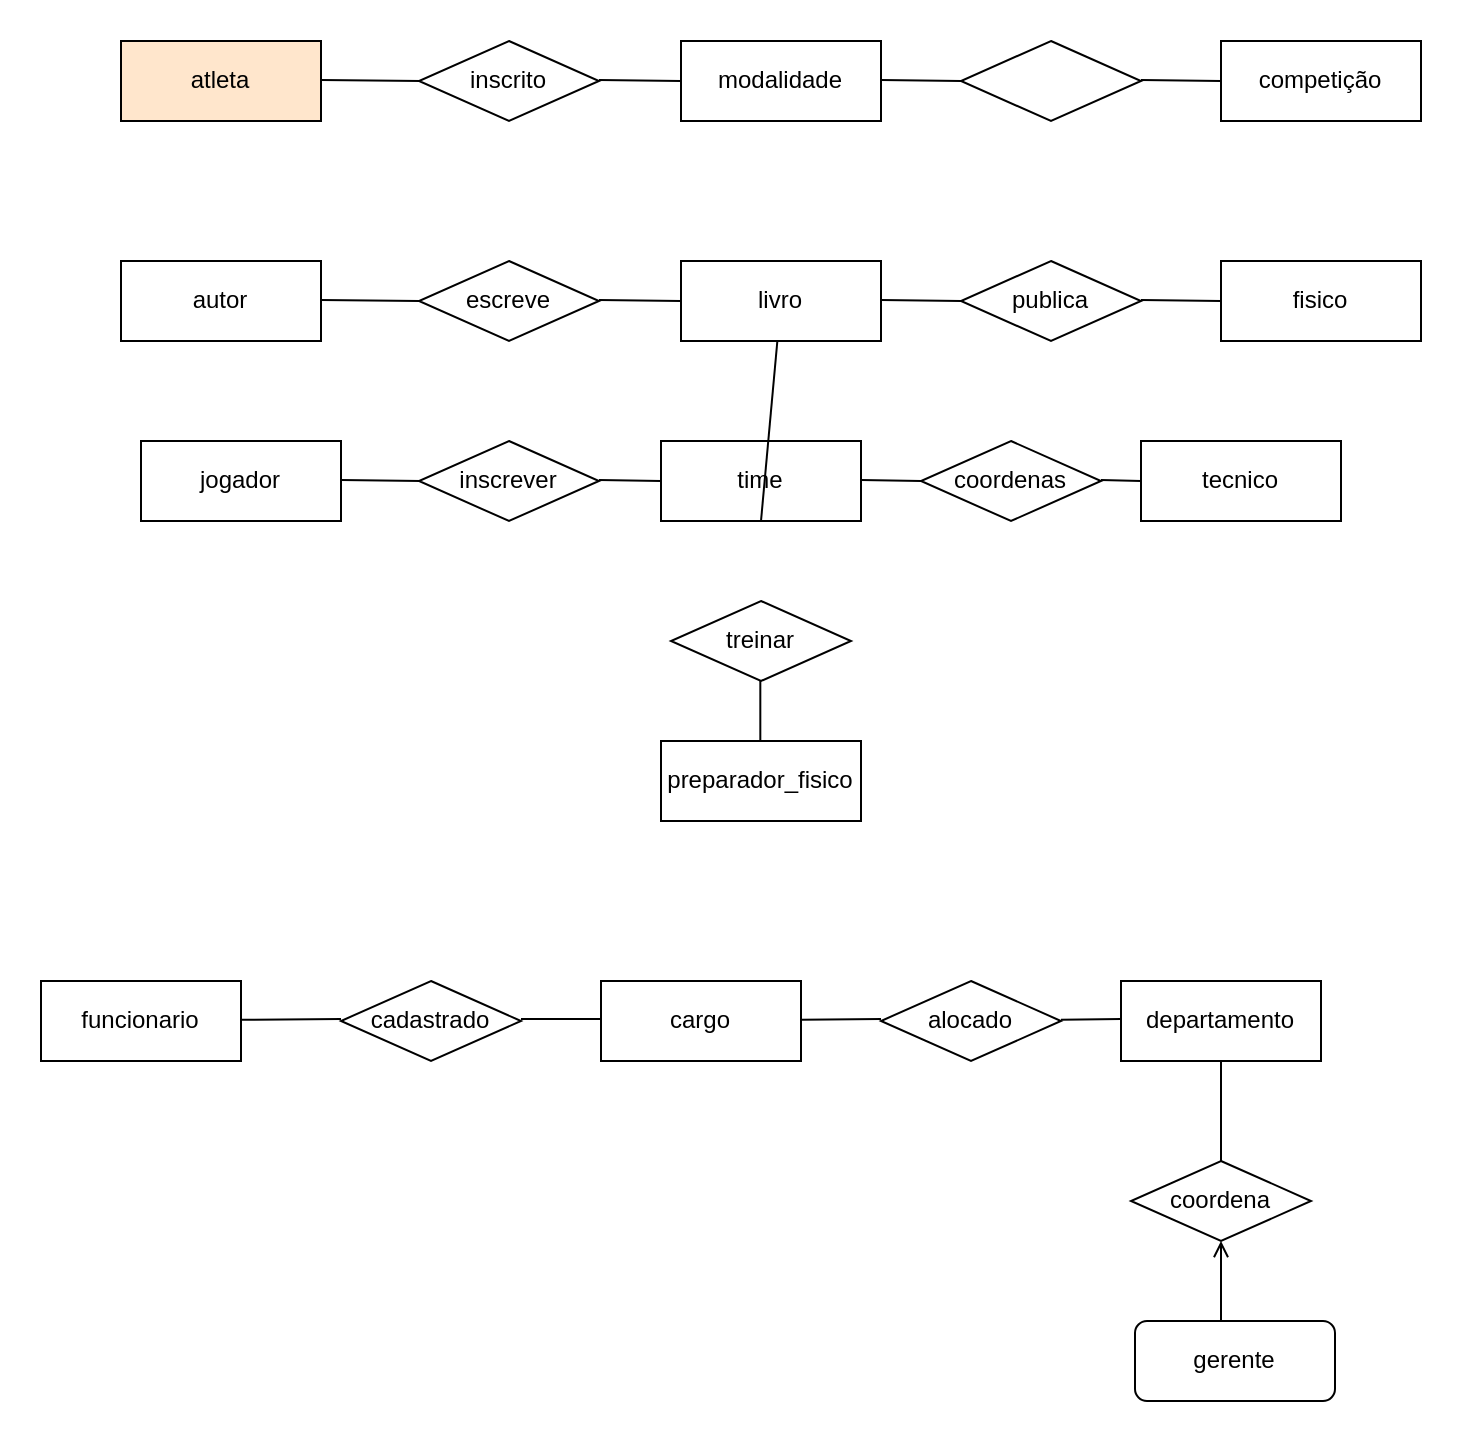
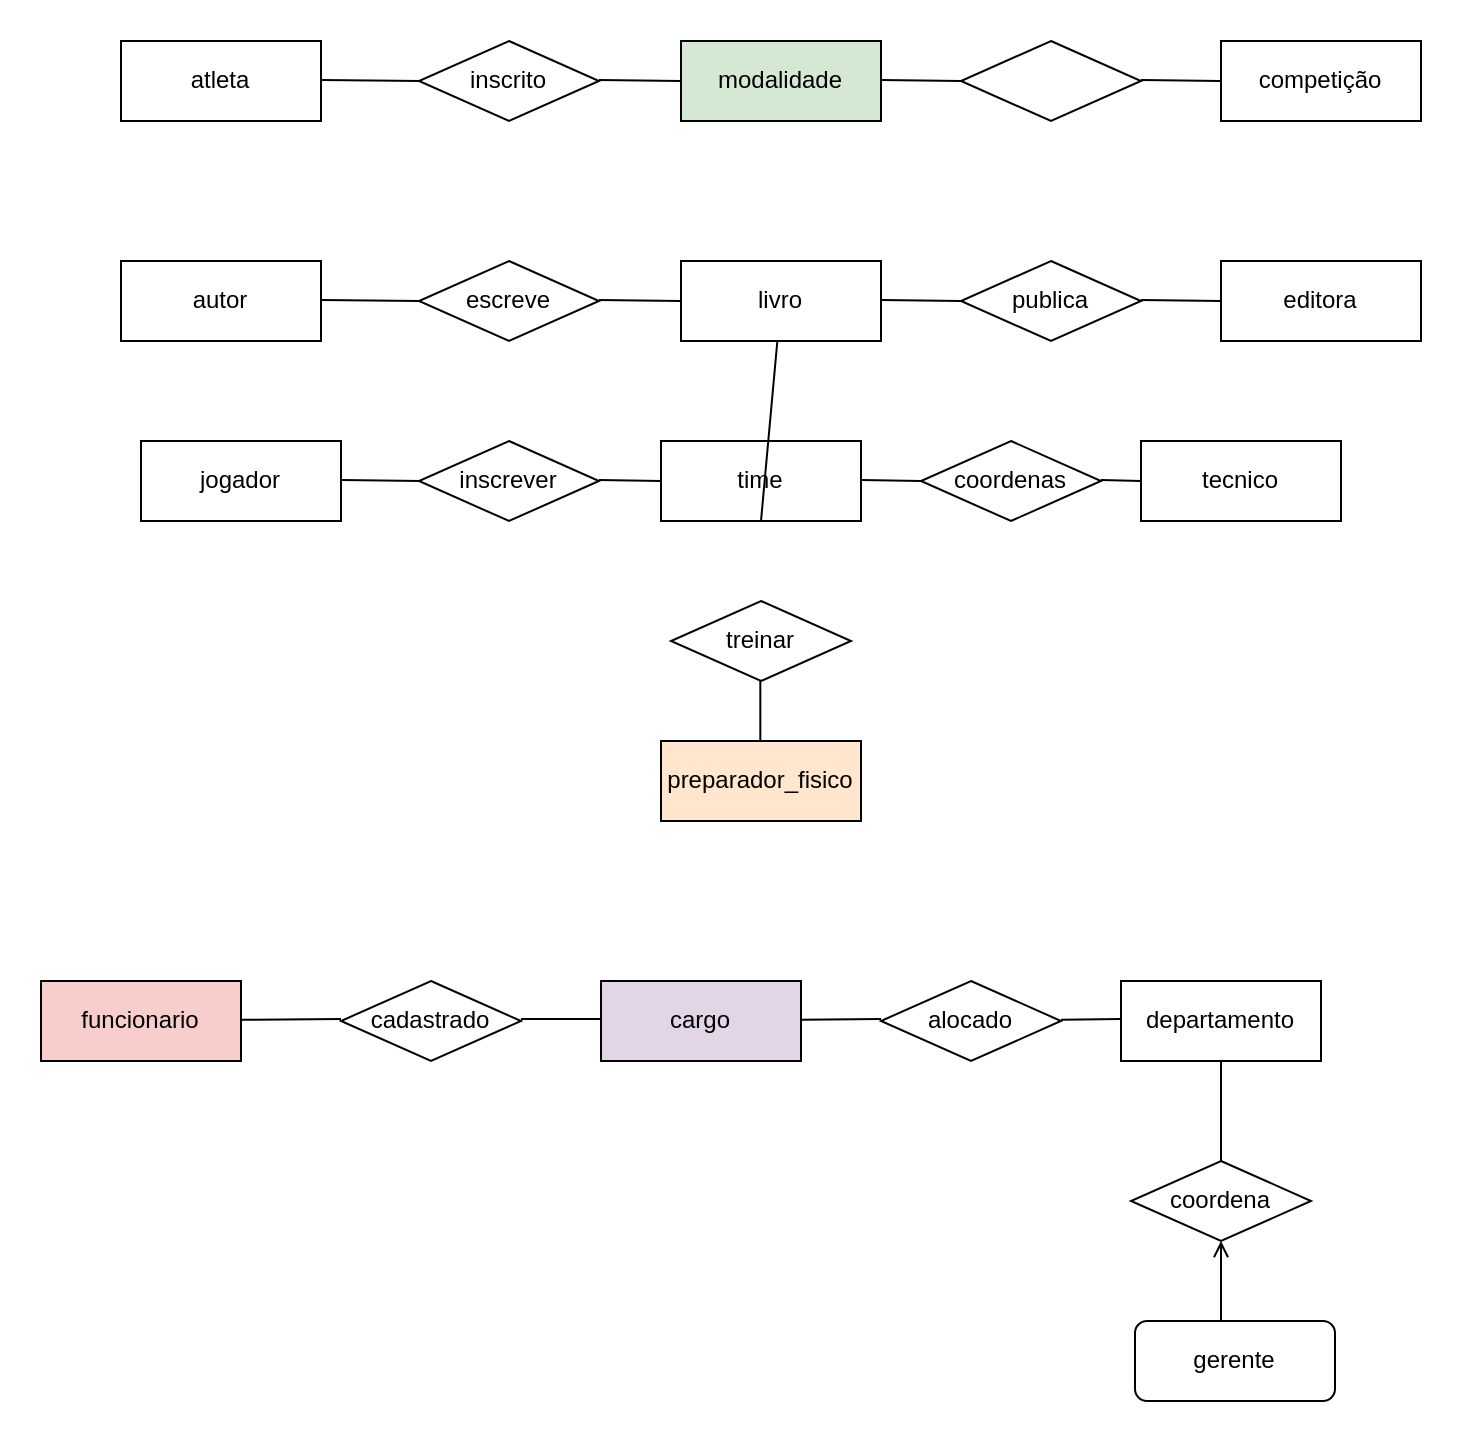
(221, 81) -> (221, 81)
(781, 81) -> (781, 81)
(1321, 301) -> (1321, 301)
(761, 781) -> (761, 781)
(141, 1021) -> (141, 1021)
(701, 1021) -> (701, 1021)
